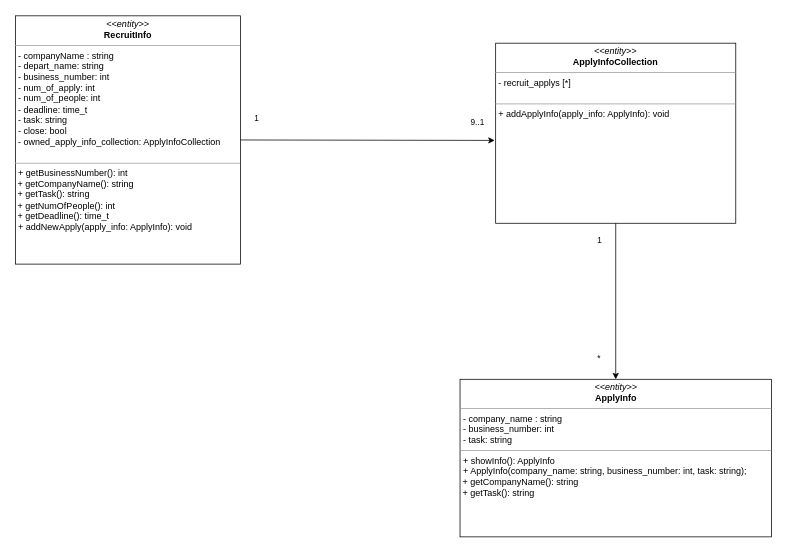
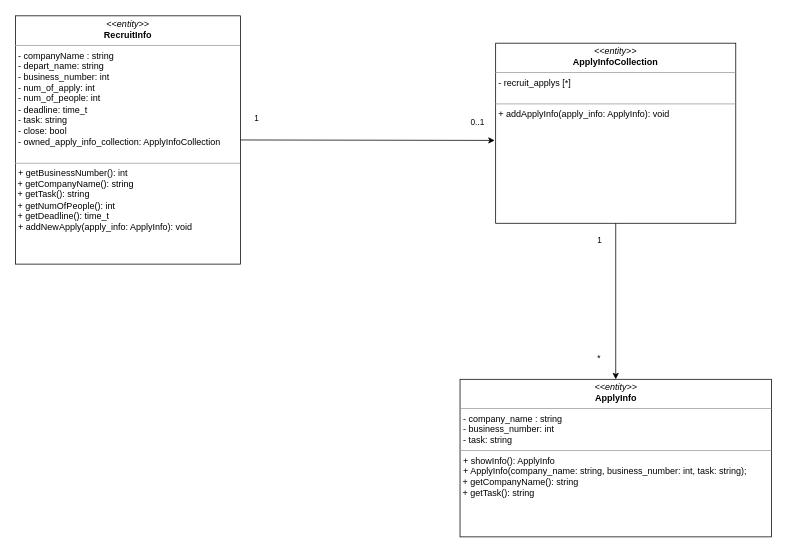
(478, 122) -> (478, 122)
